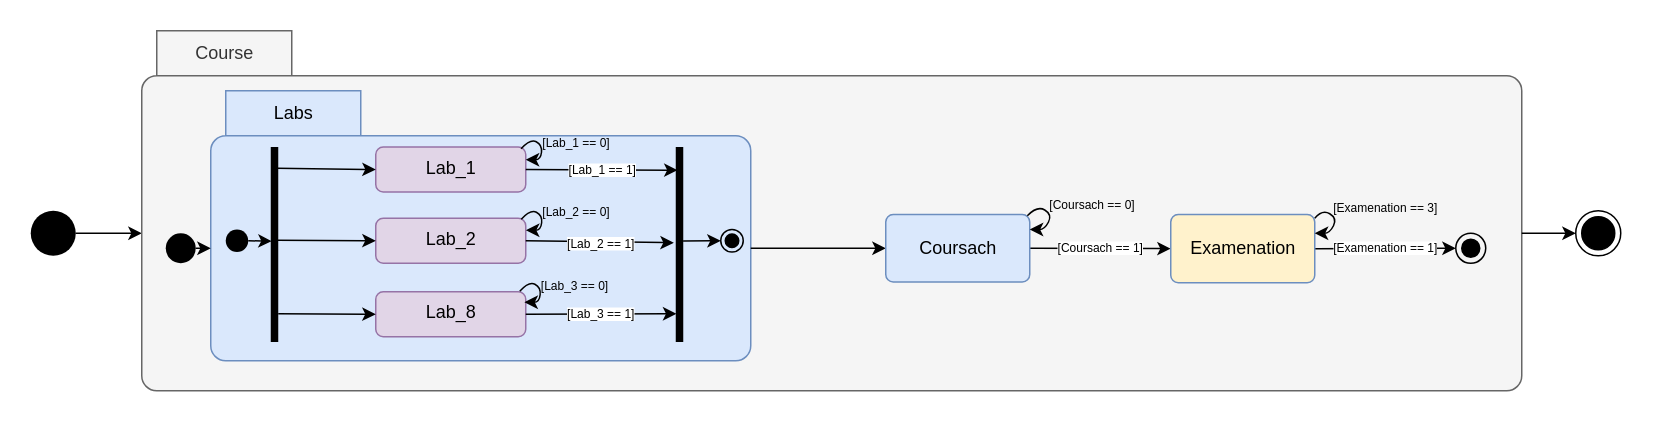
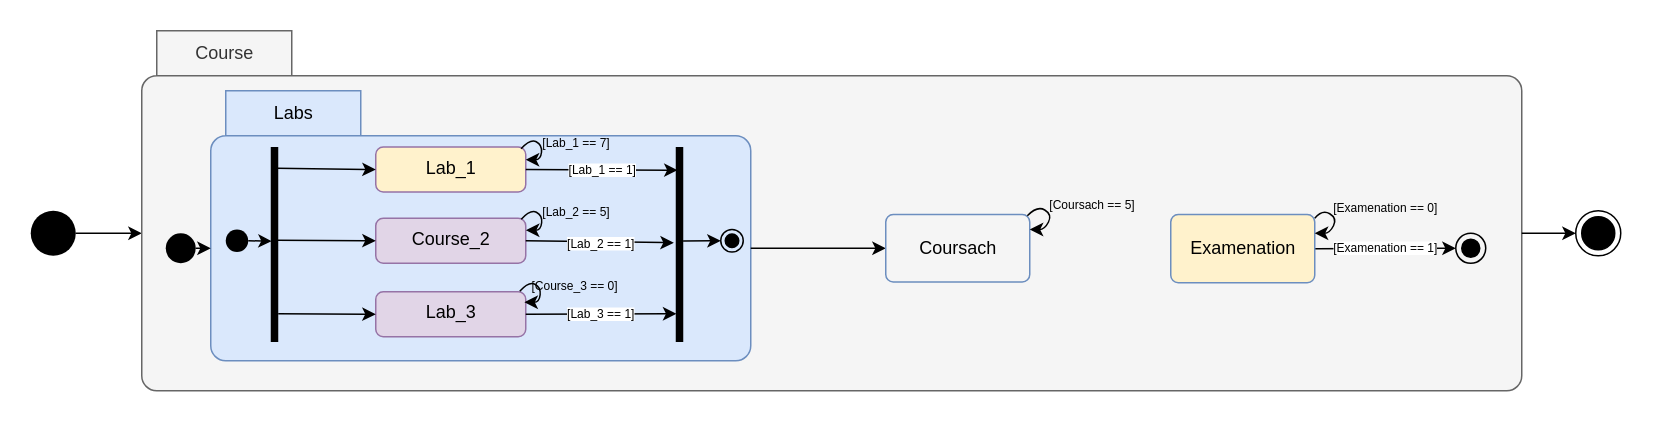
(577, 143) -> (577, 143)
(451, 170) -> (451, 170)
(1093, 205) -> (1093, 205)
(1386, 208) -> (1386, 208)
(577, 212) -> (577, 212)
(452, 240) -> (452, 240)
(958, 248) -> (958, 248)
(1095, 248) -> none
(575, 286) -> (575, 286)
(452, 313) -> (452, 313)
